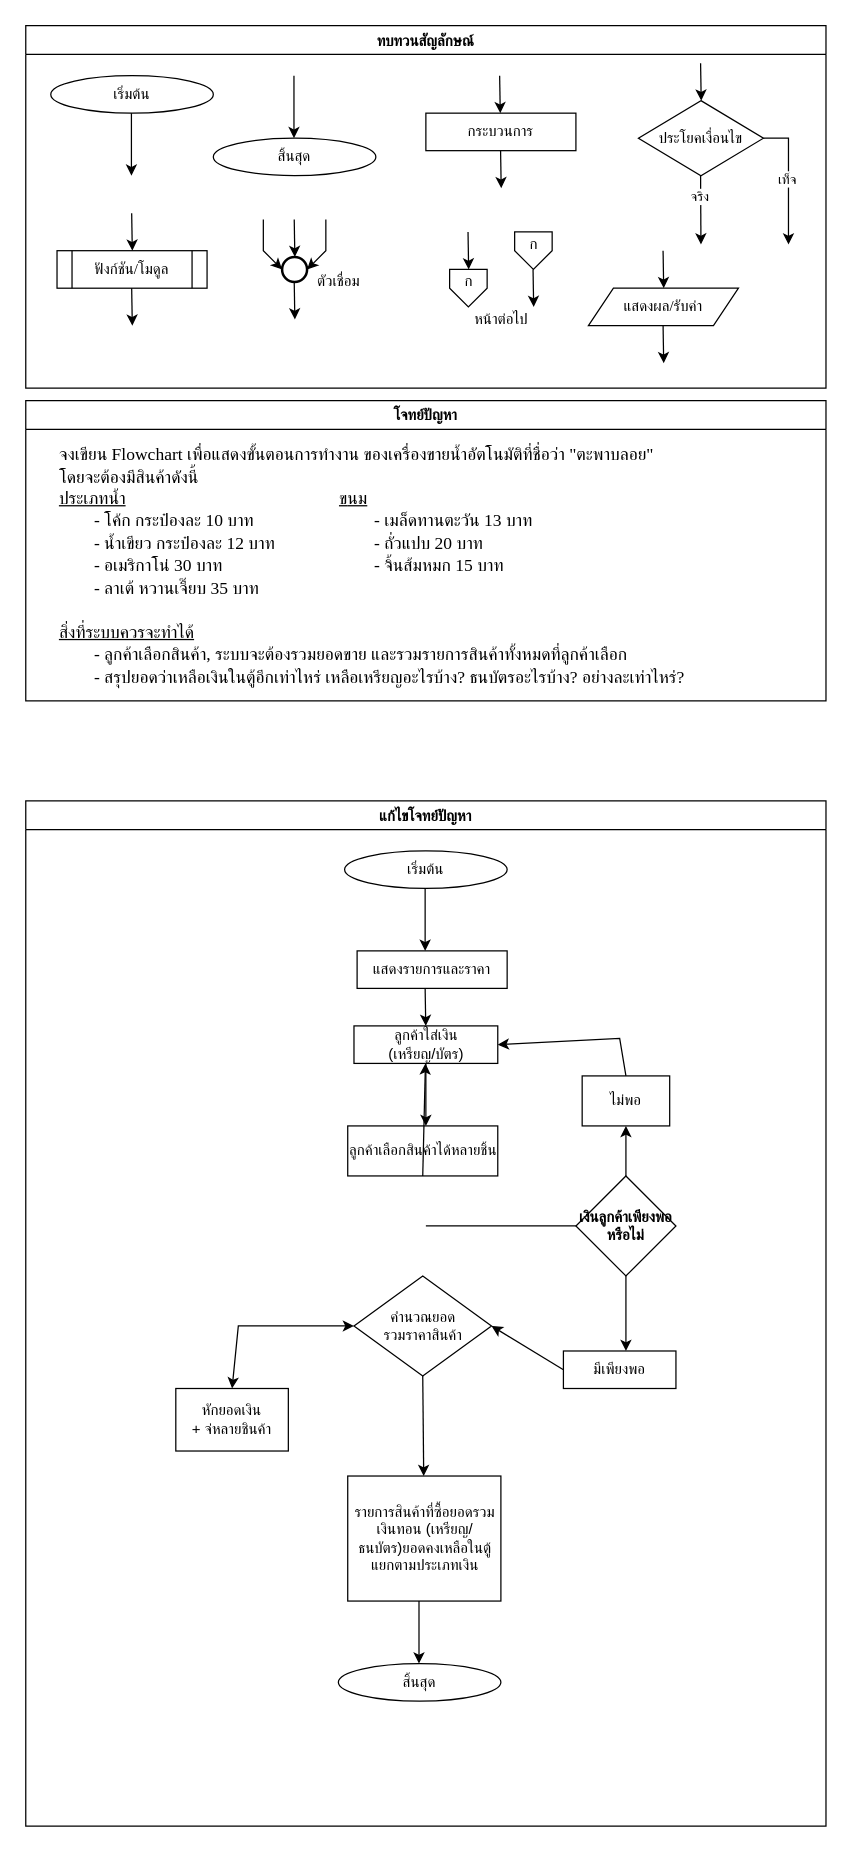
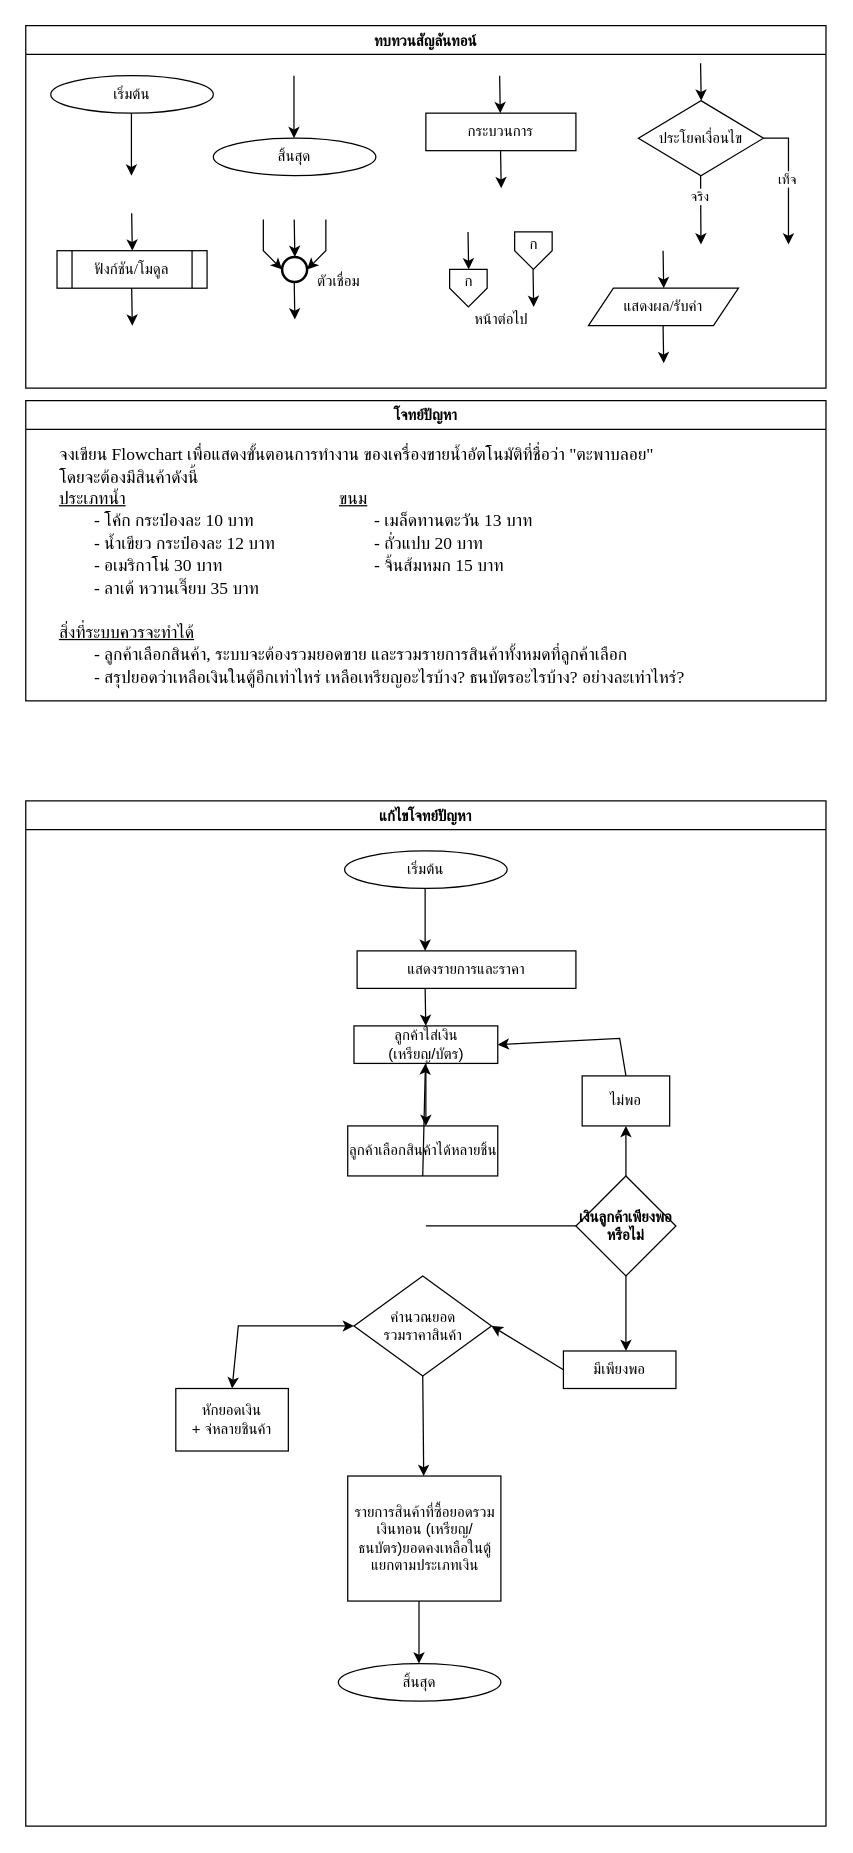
(425, 41) -> (425, 41)
(432, 969) -> (466, 969)
